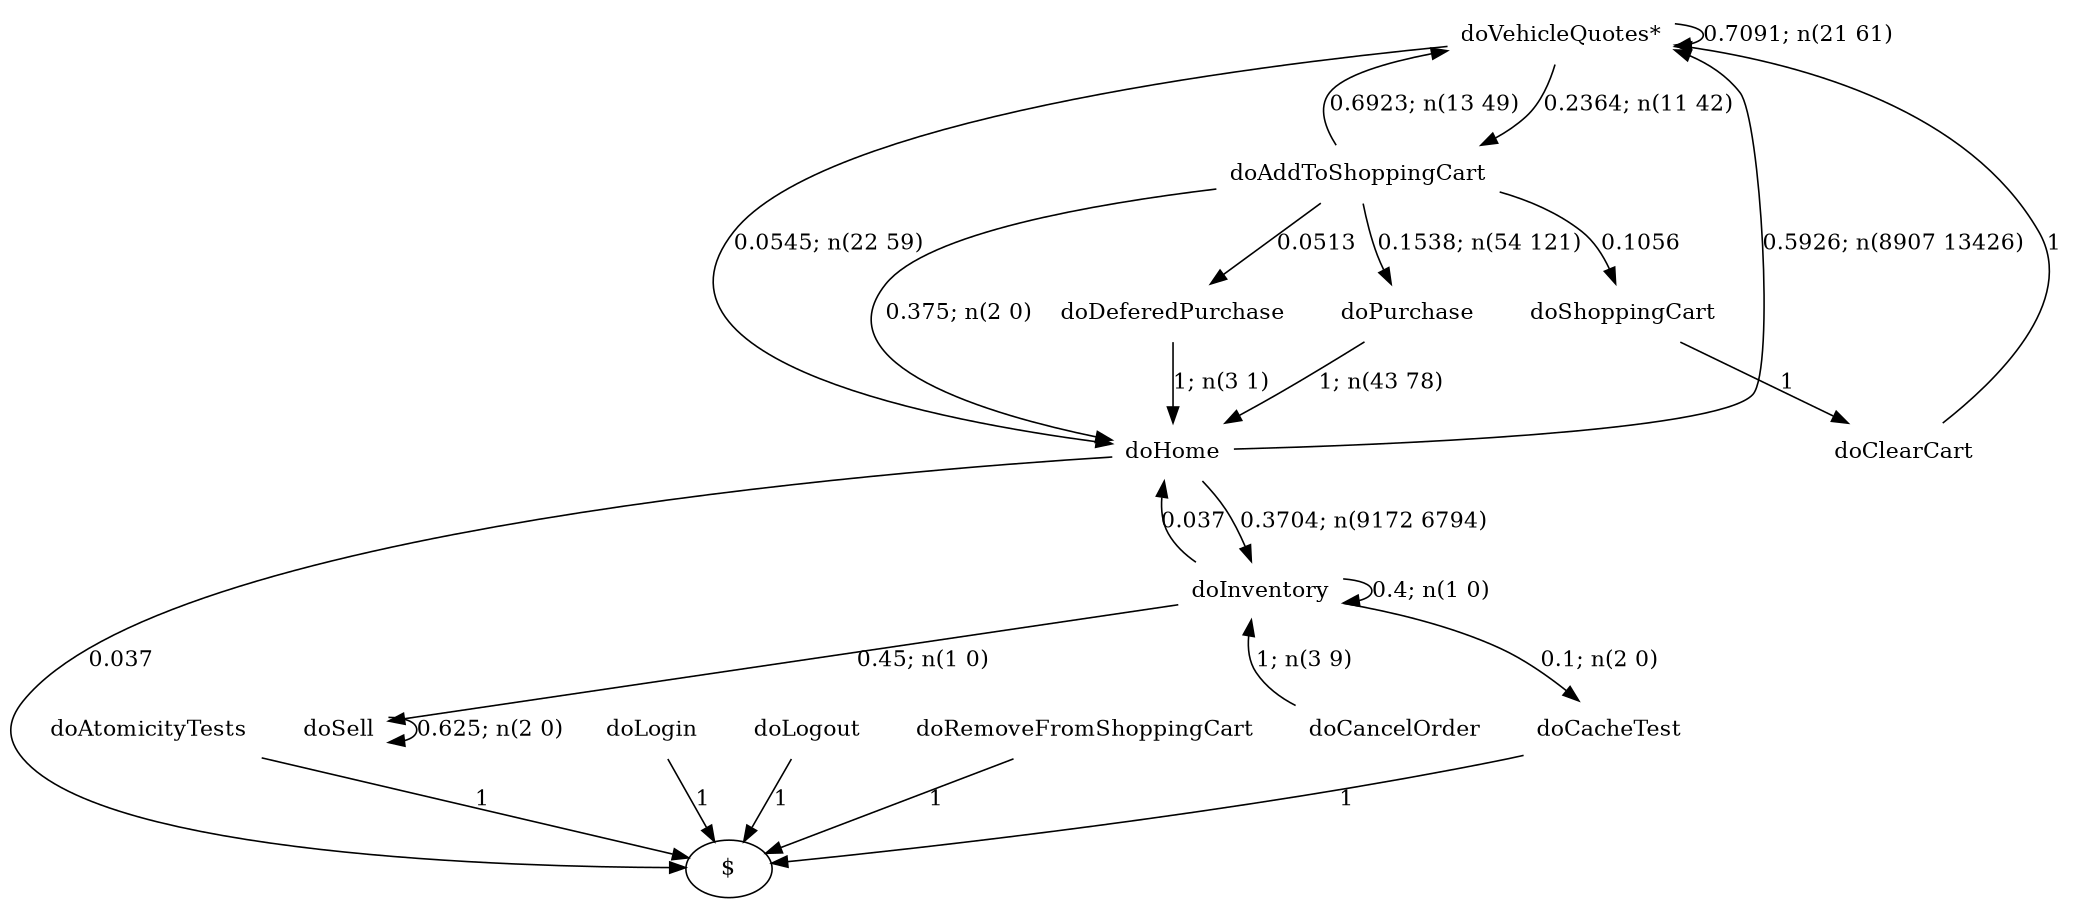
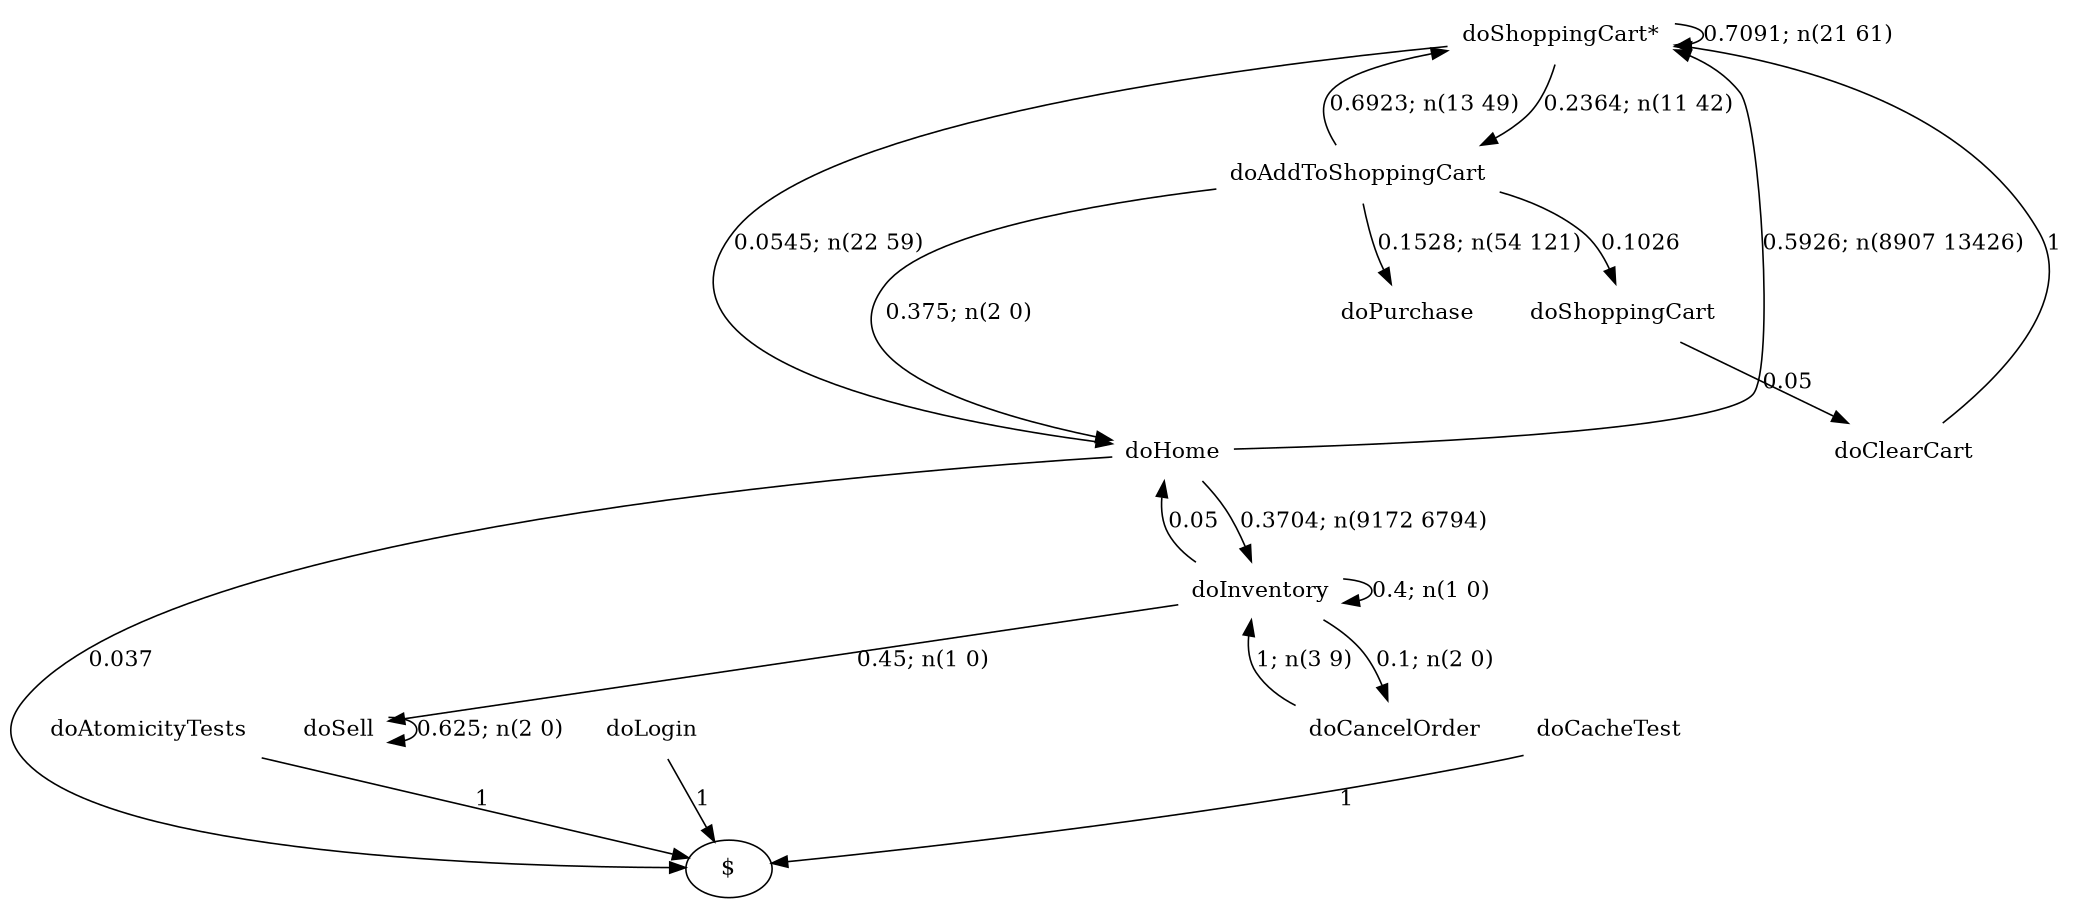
(1561, 35) -> (1561, 35)
(1480, 244) -> (1480, 244)
(1641, 244) -> (1641, 244)
(1173, 313) -> none
(1303, 380) -> none
(1788, 383) -> (1788, 383)
(1194, 521) -> (1194, 521)
(1461, 633) -> (1359, 647)
(807, 730) -> none
(1085, 730) -> none
